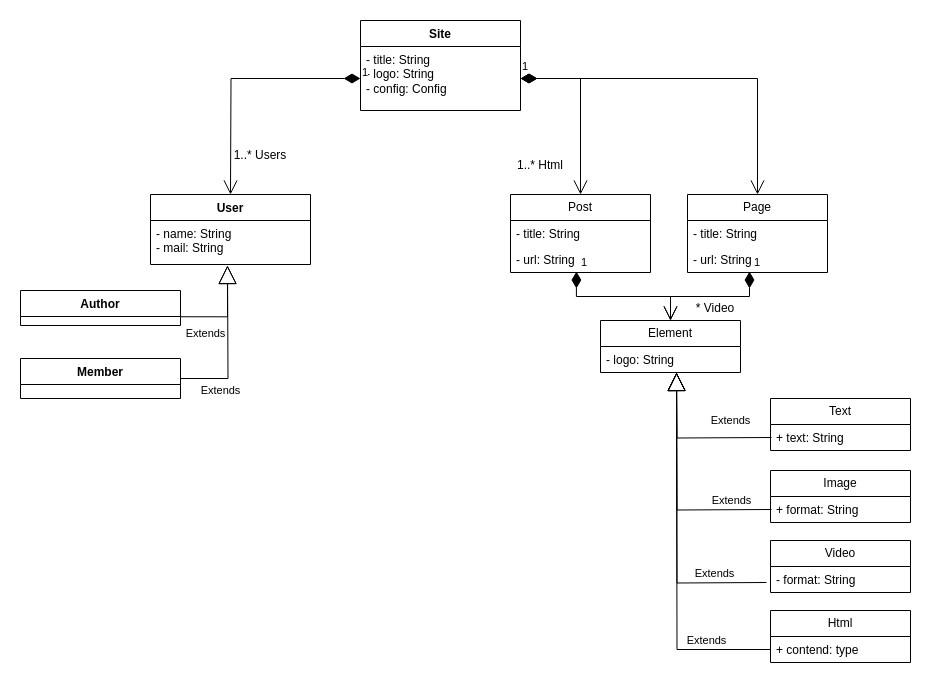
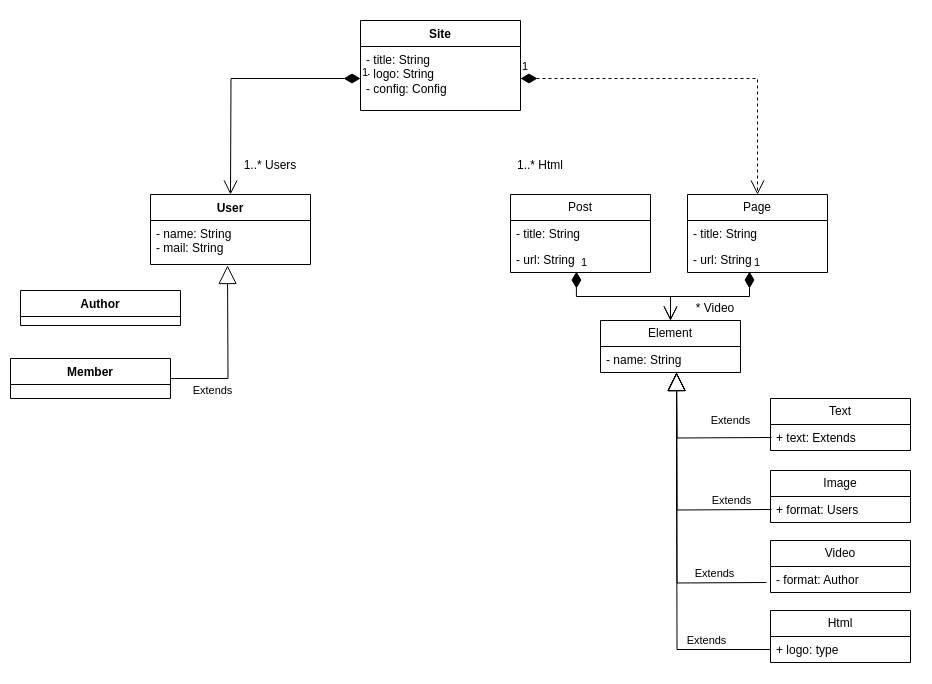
(726, 79) -> (726, 79)
(581, 136) -> none
(261, 156) -> (271, 166)
(203, 317) -> none
(646, 361) -> (647, 361)
(101, 379) -> (91, 379)
(817, 439) -> (822, 439)
(824, 511) -> (822, 511)
(824, 581) -> (826, 581)
(822, 651) -> (811, 651)
